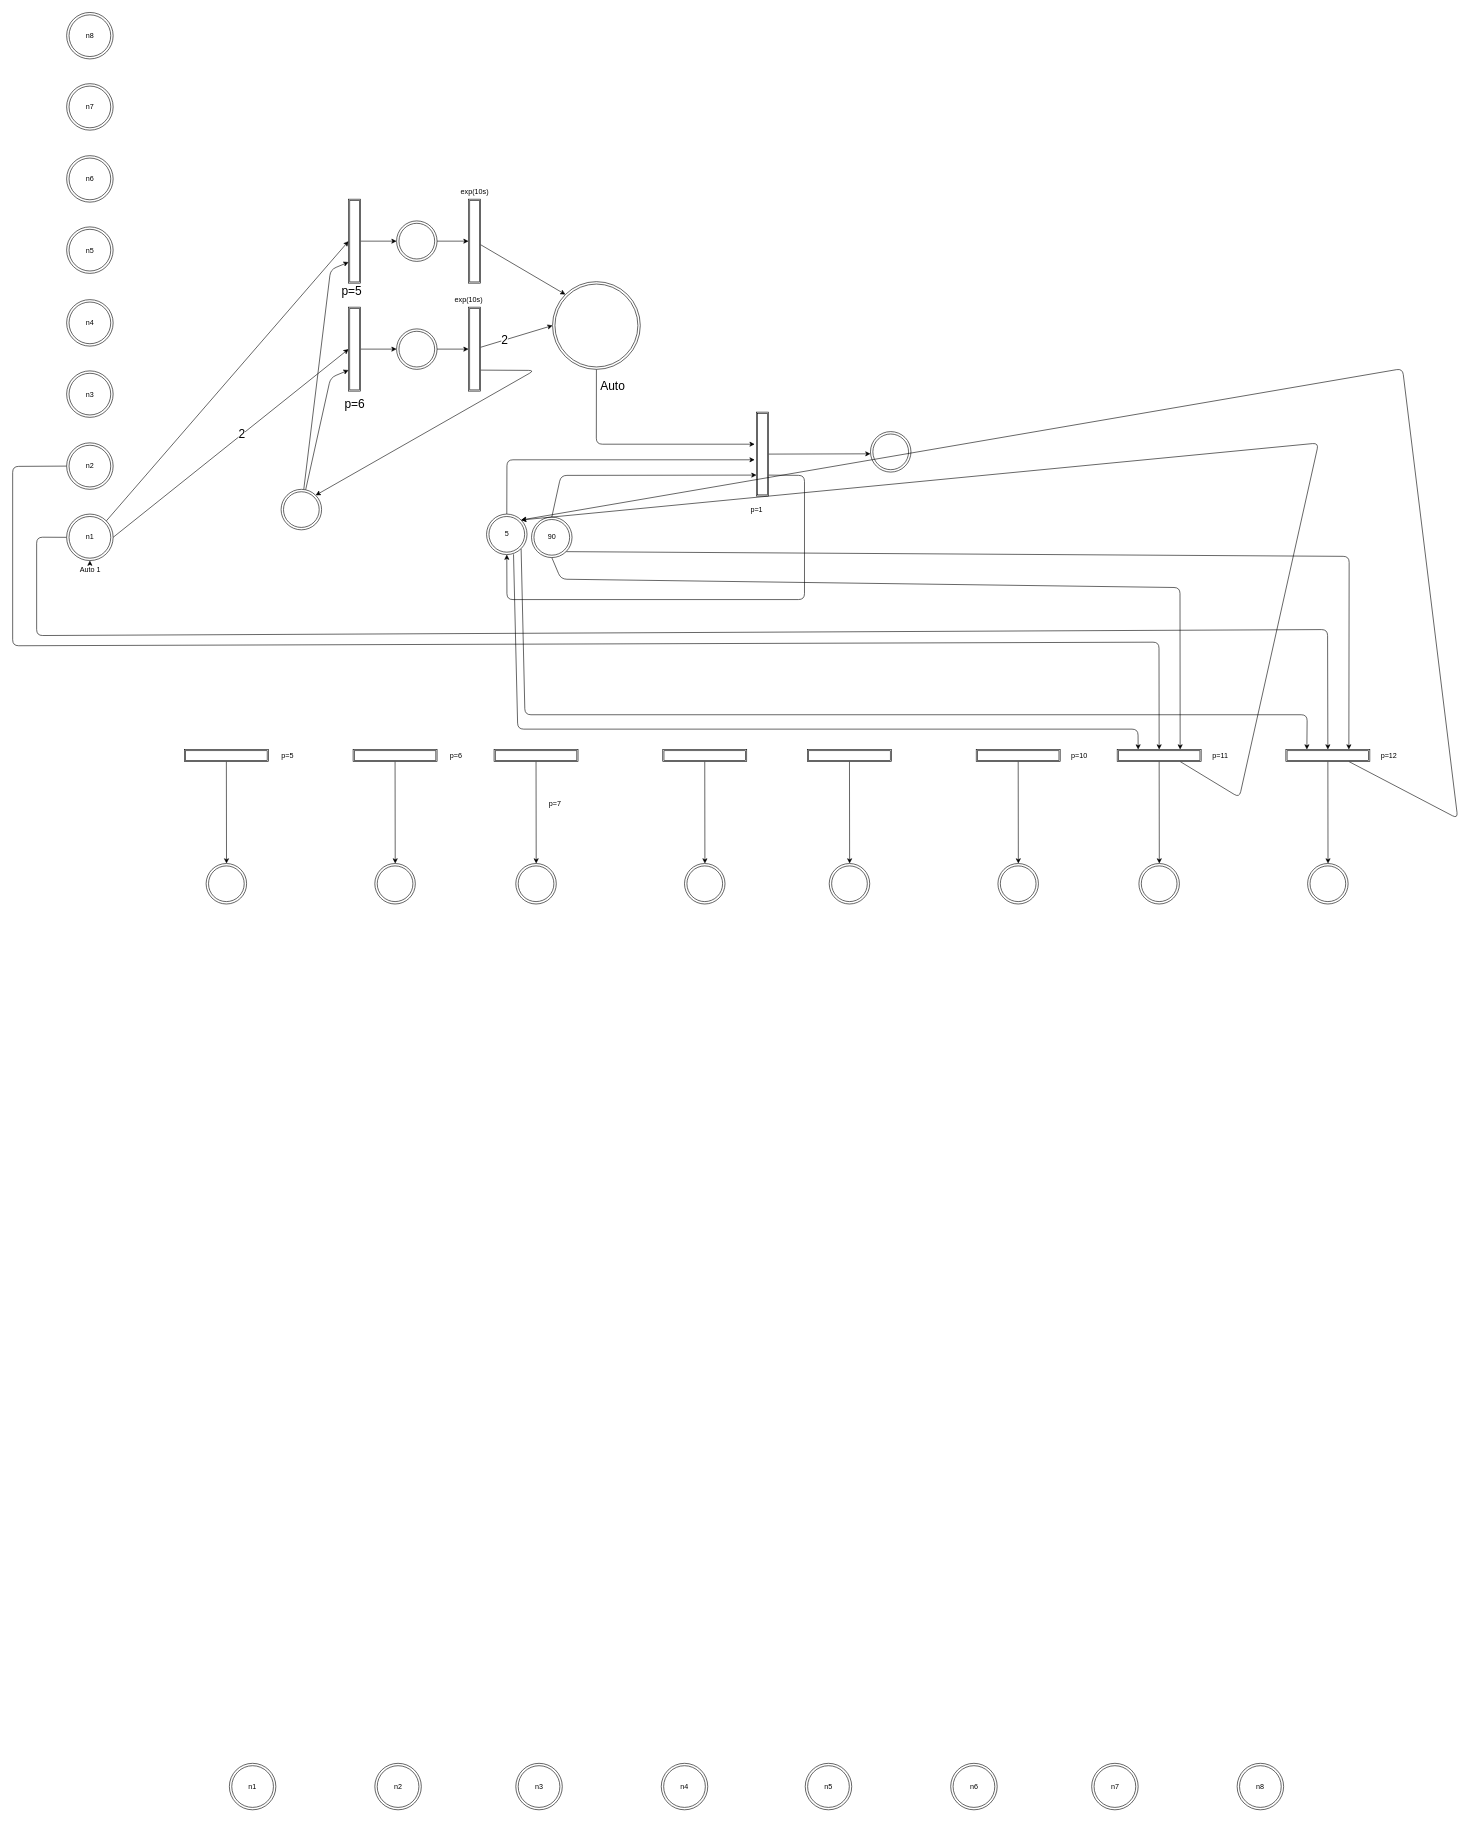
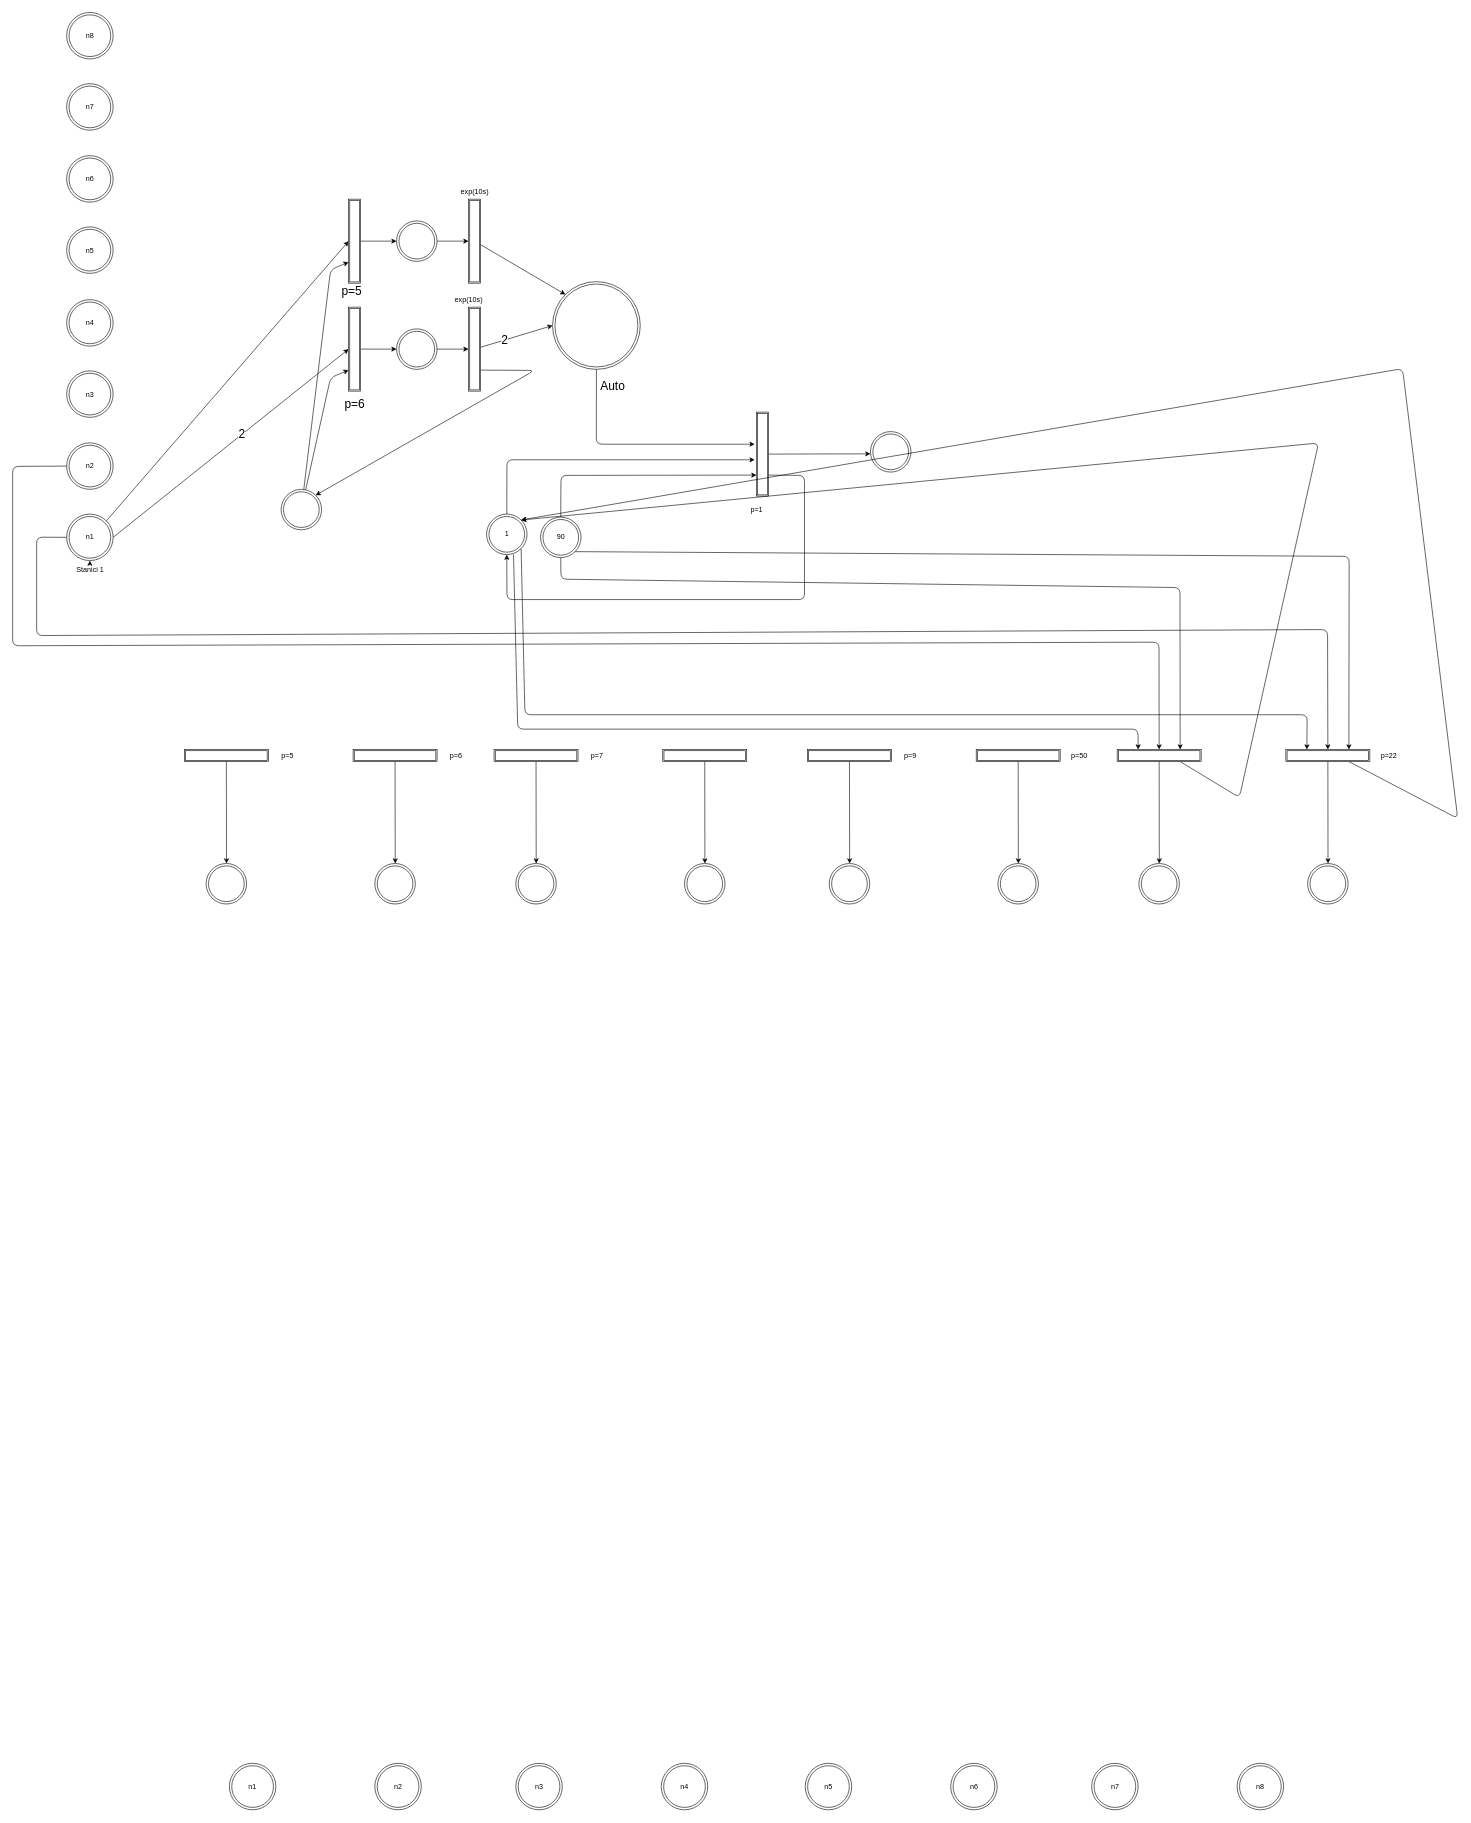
(507, 534) -> (507, 534)
(552, 537) -> (561, 537)
(90, 570) -> (90, 570)
none -> (910, 756)
(1079, 756) -> (1079, 756)
(1220, 756) -> none
(1389, 756) -> (1389, 756)
(555, 804) -> (597, 756)
